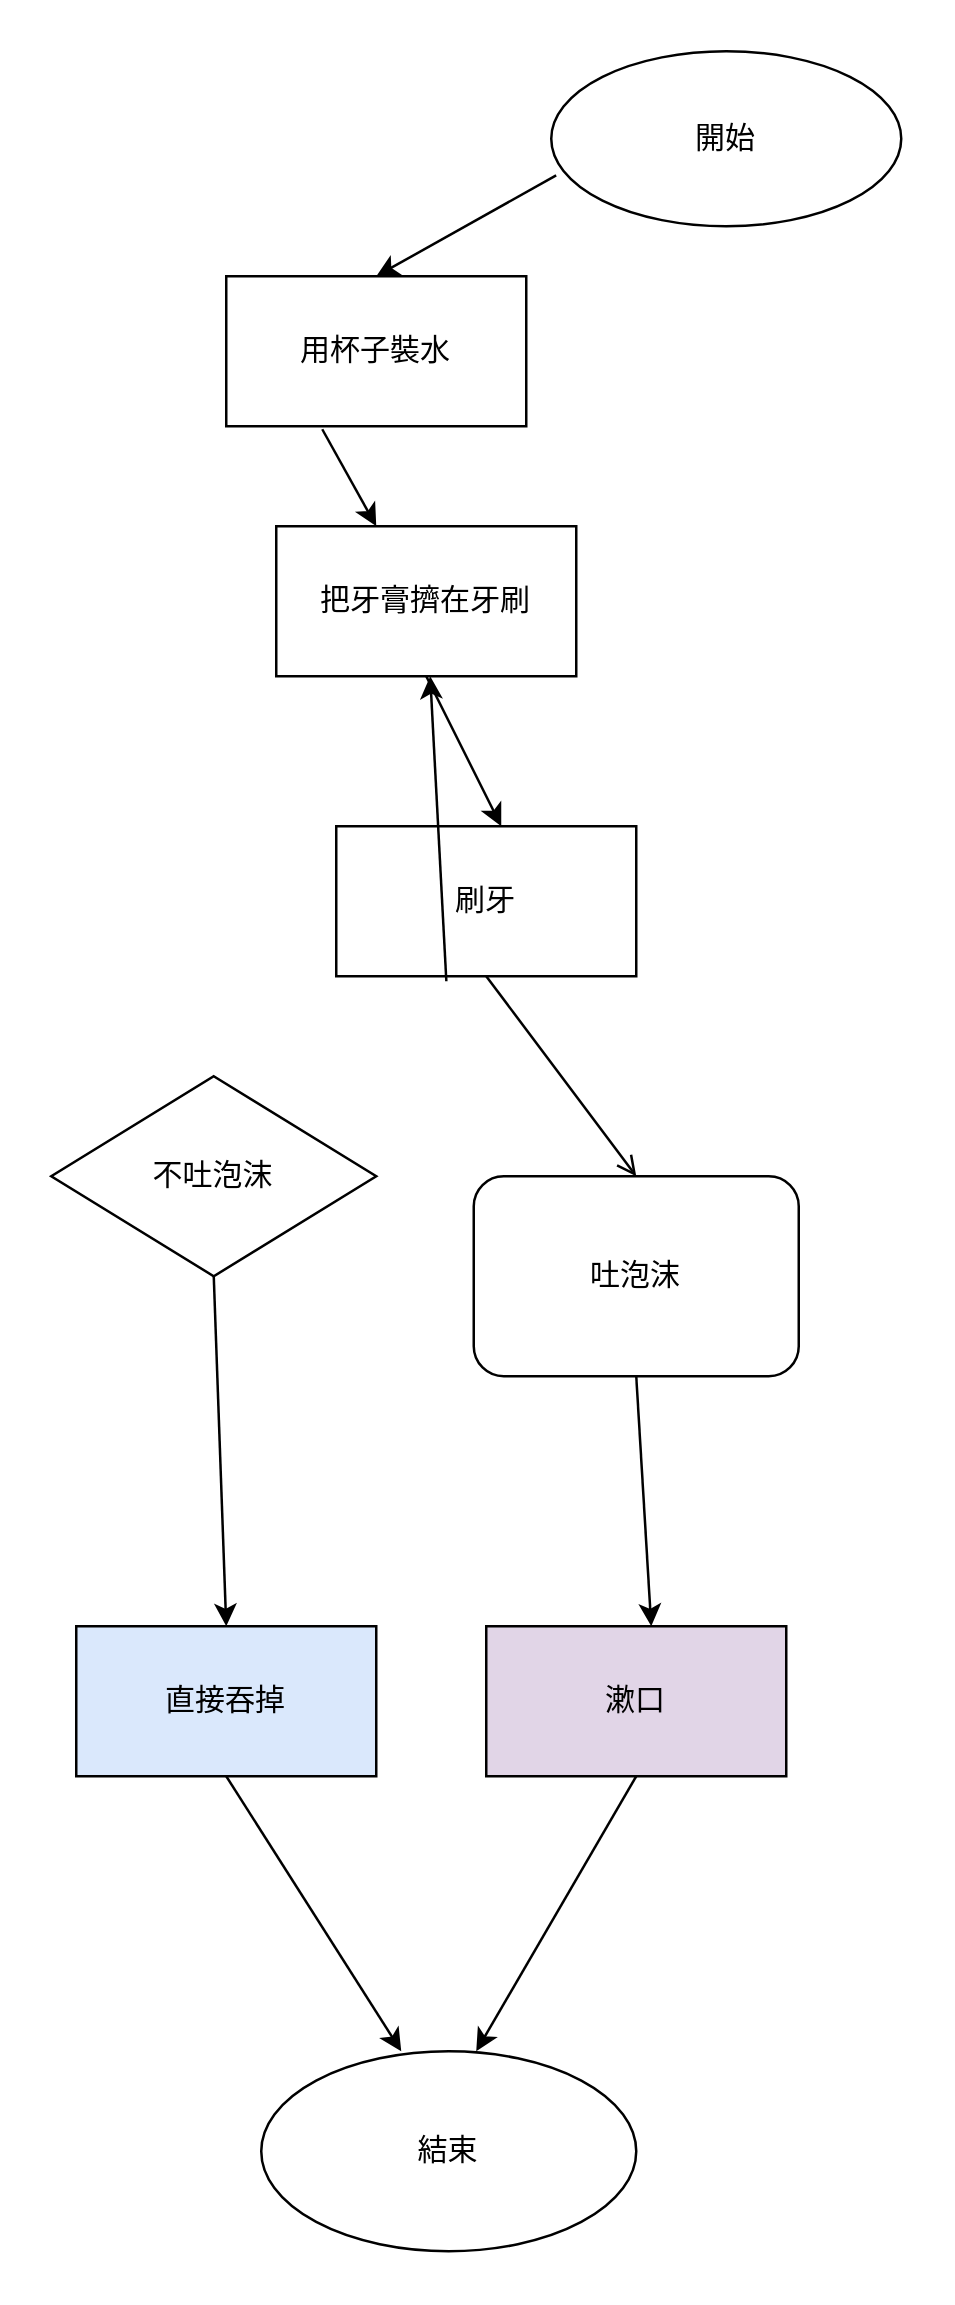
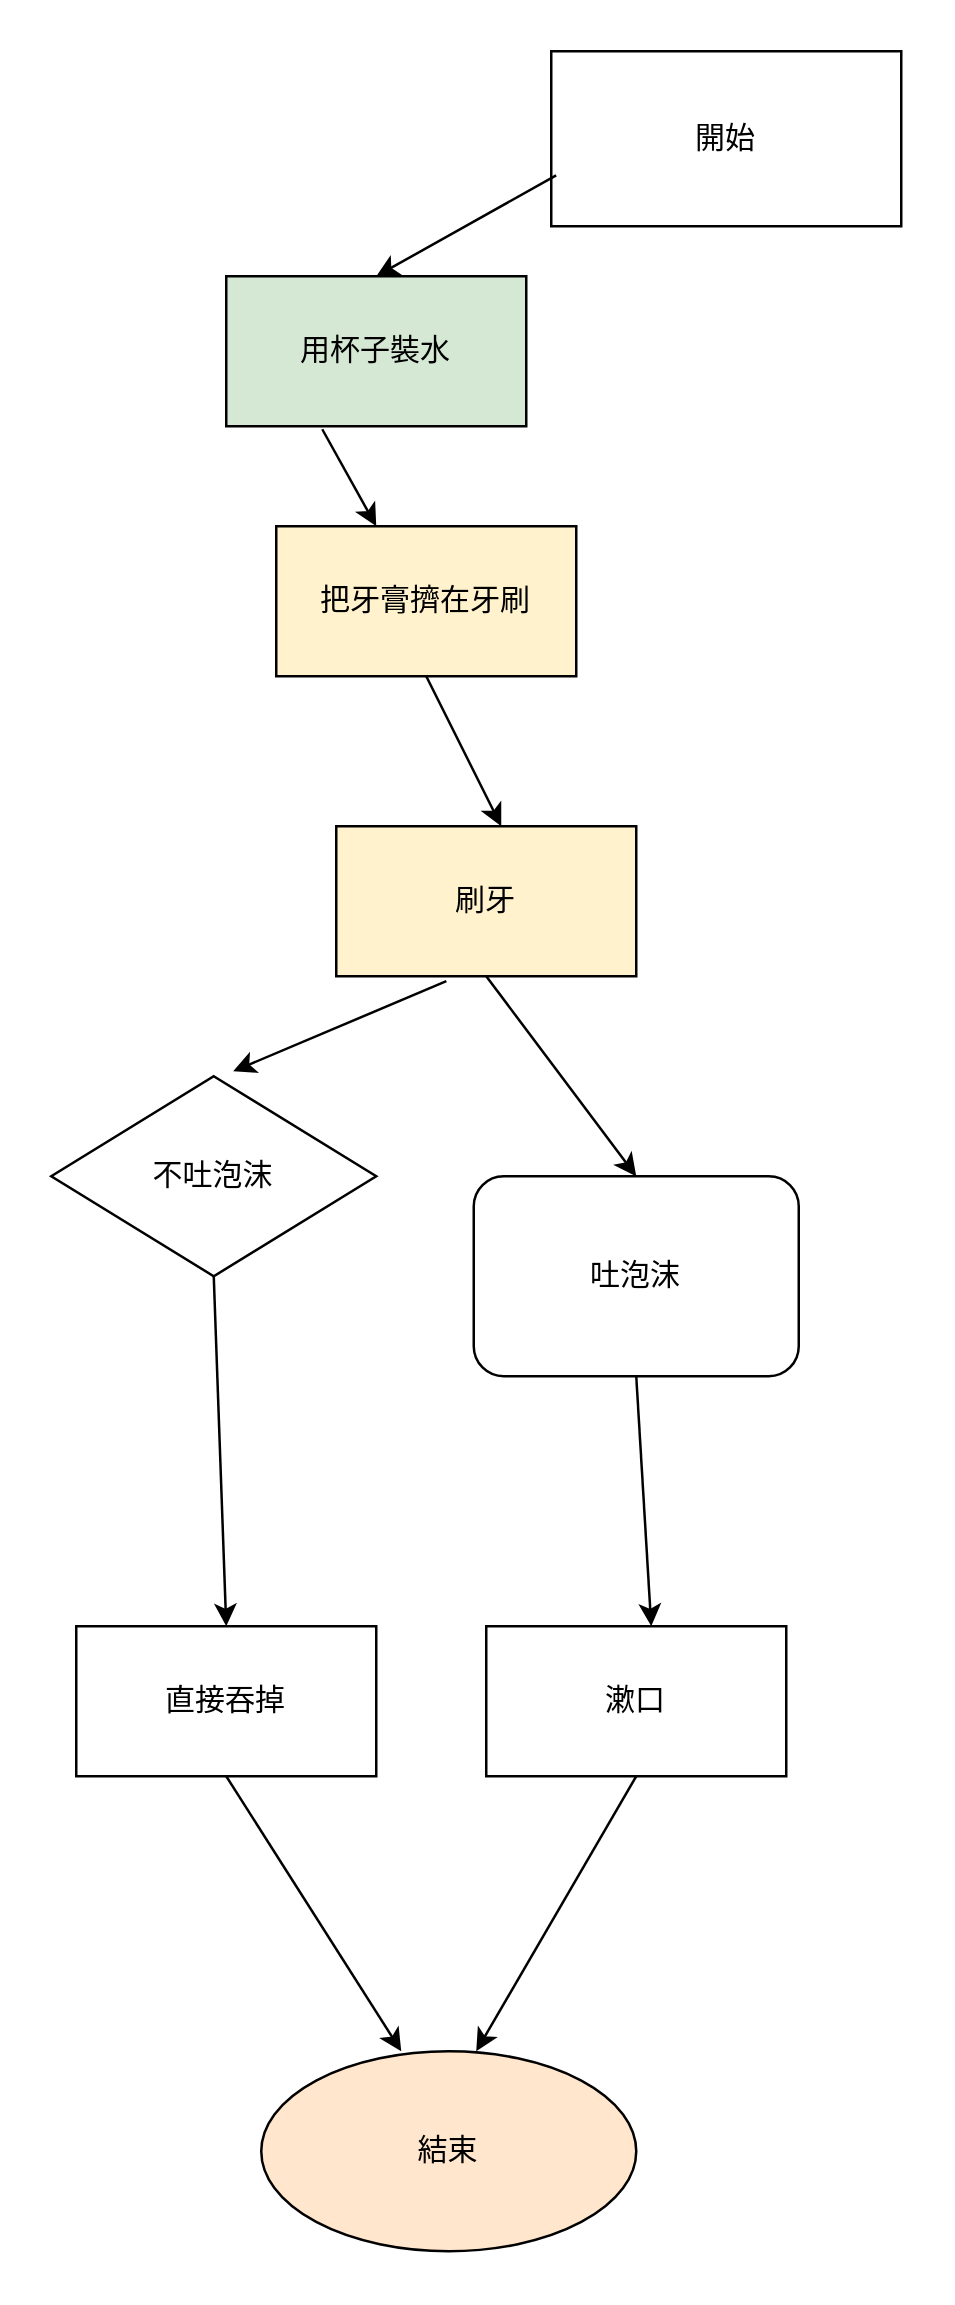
(726, 139) -> (726, 139)
(376, 351) -> (376, 351)
(426, 601) -> (426, 601)
(439, 838) -> (348, 1023)
(486, 901) -> (486, 901)
(627, 1165) -> (625, 1162)
(226, 1701) -> (226, 1701)
(636, 1701) -> (636, 1701)
(449, 2151) -> (449, 2151)
